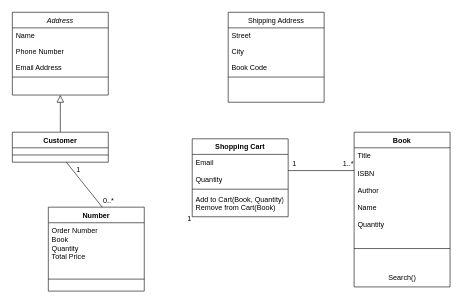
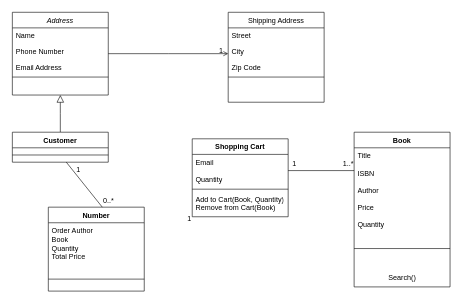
none -> (167, 54)
(249, 67) -> (246, 67)
(373, 174) -> (373, 174)
(75, 244) -> (75, 244)
